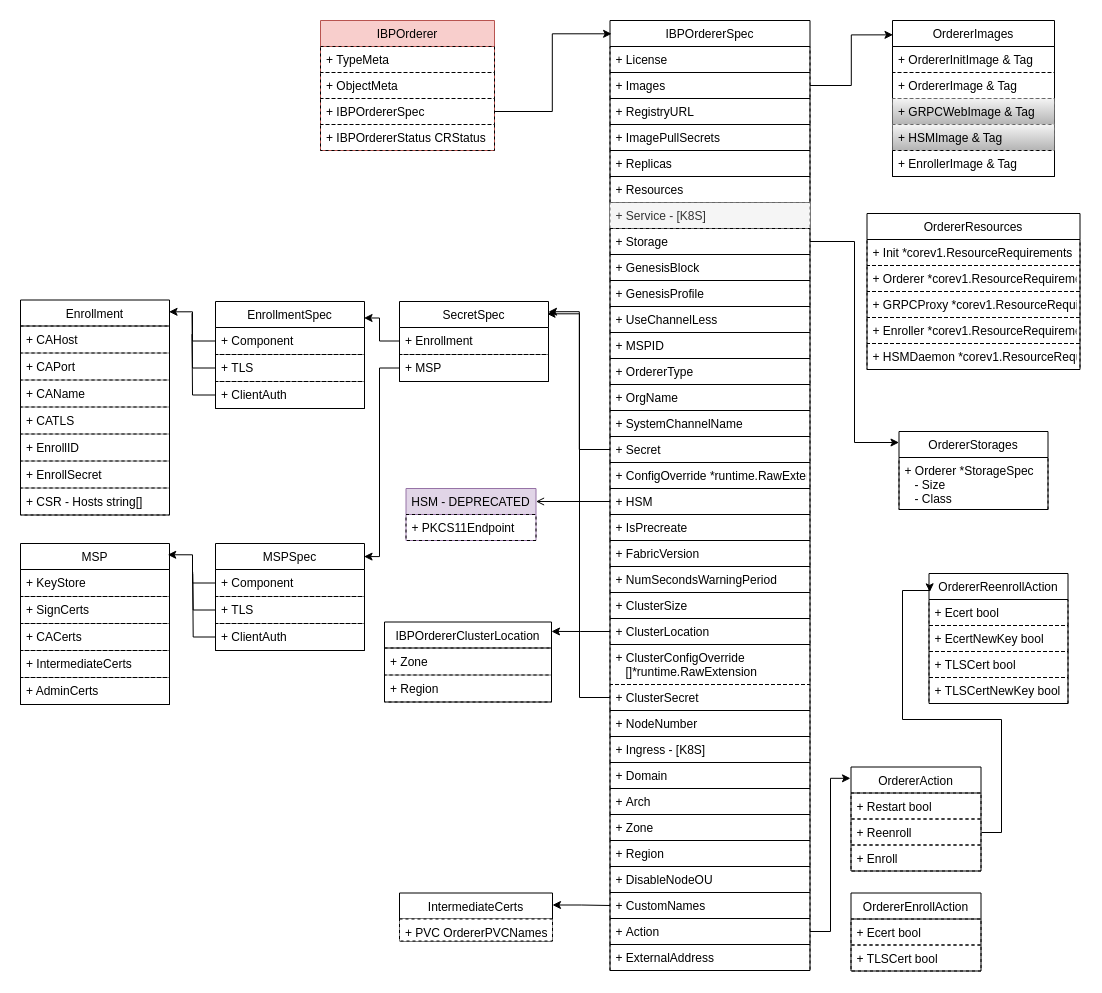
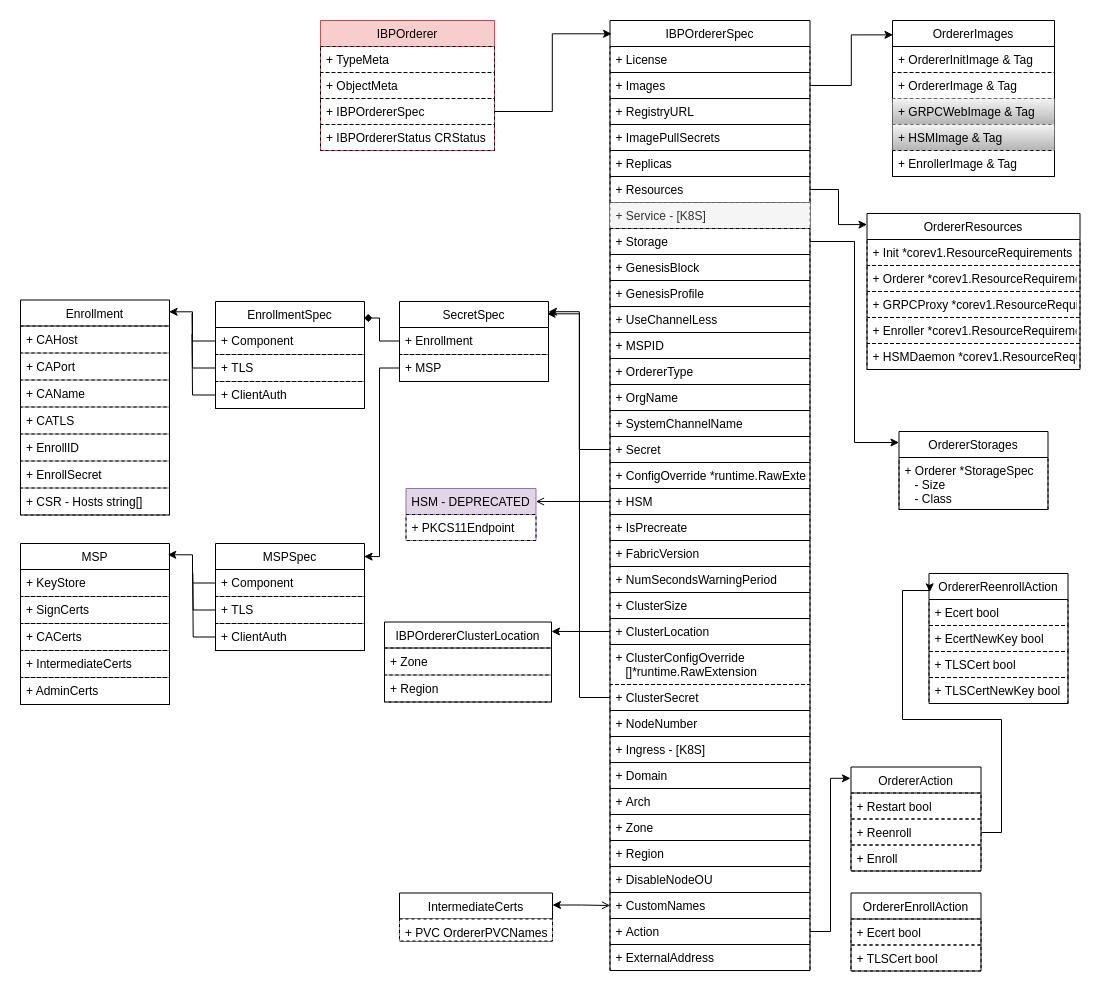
none -> (839, 205)
(372, 318) -> (373, 318)
(605, 905) -> (605, 905)
